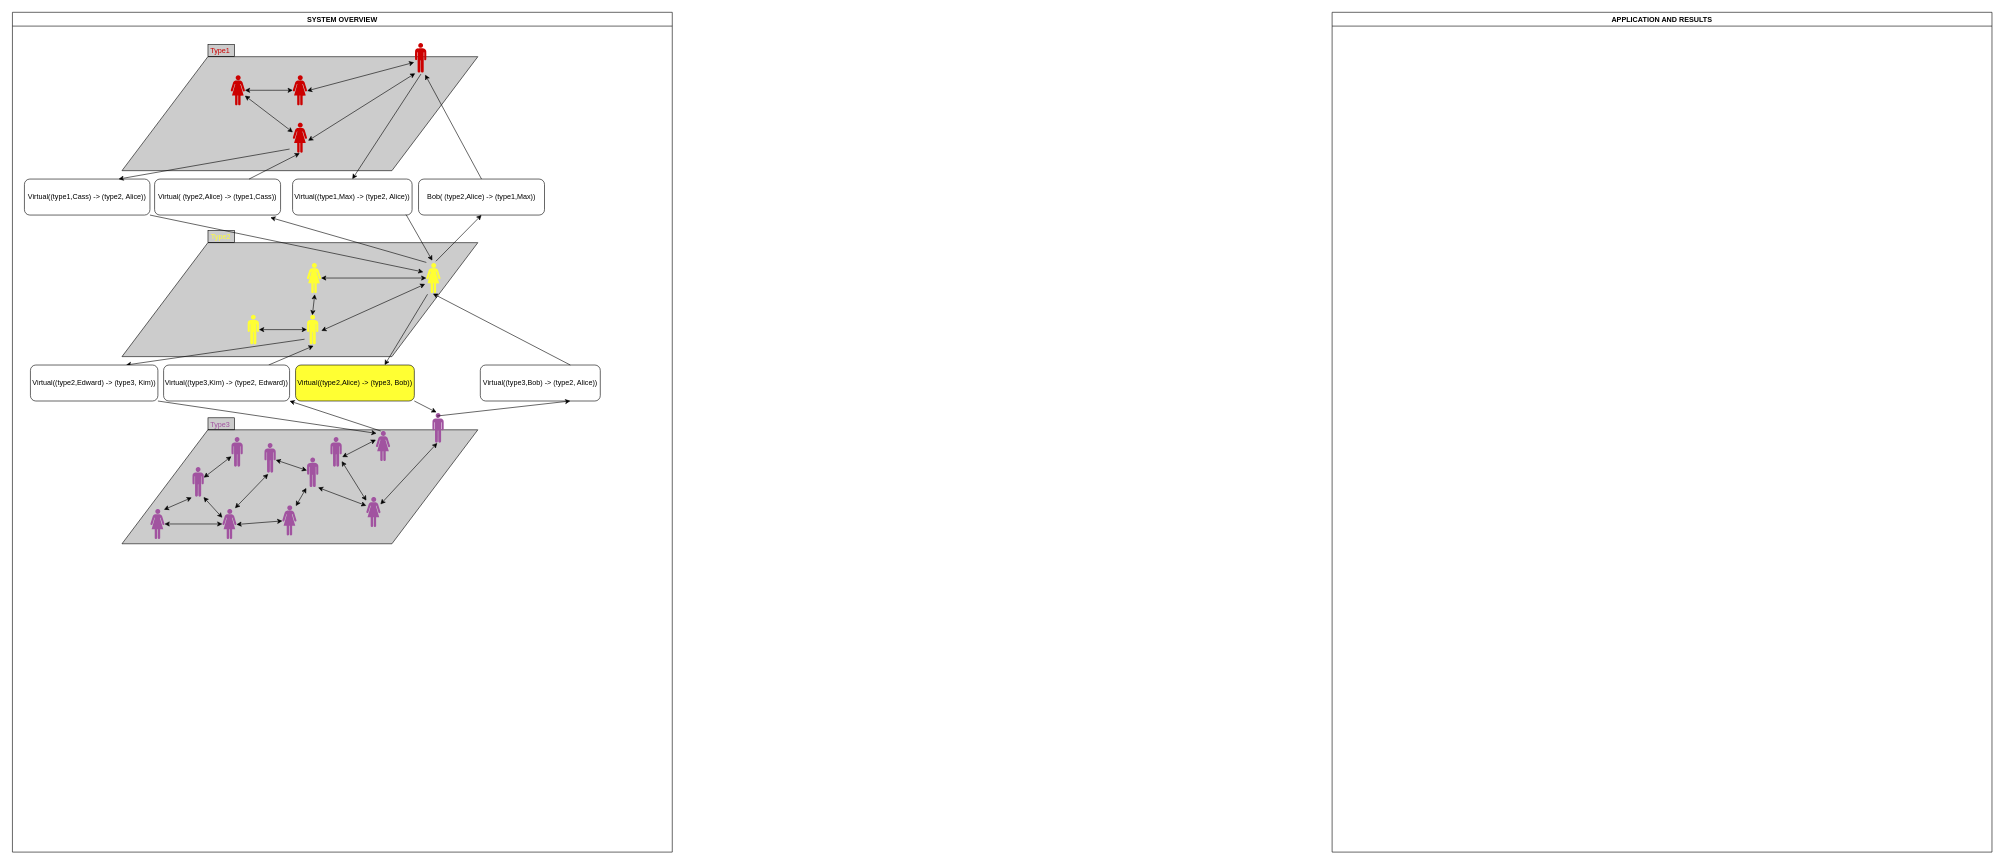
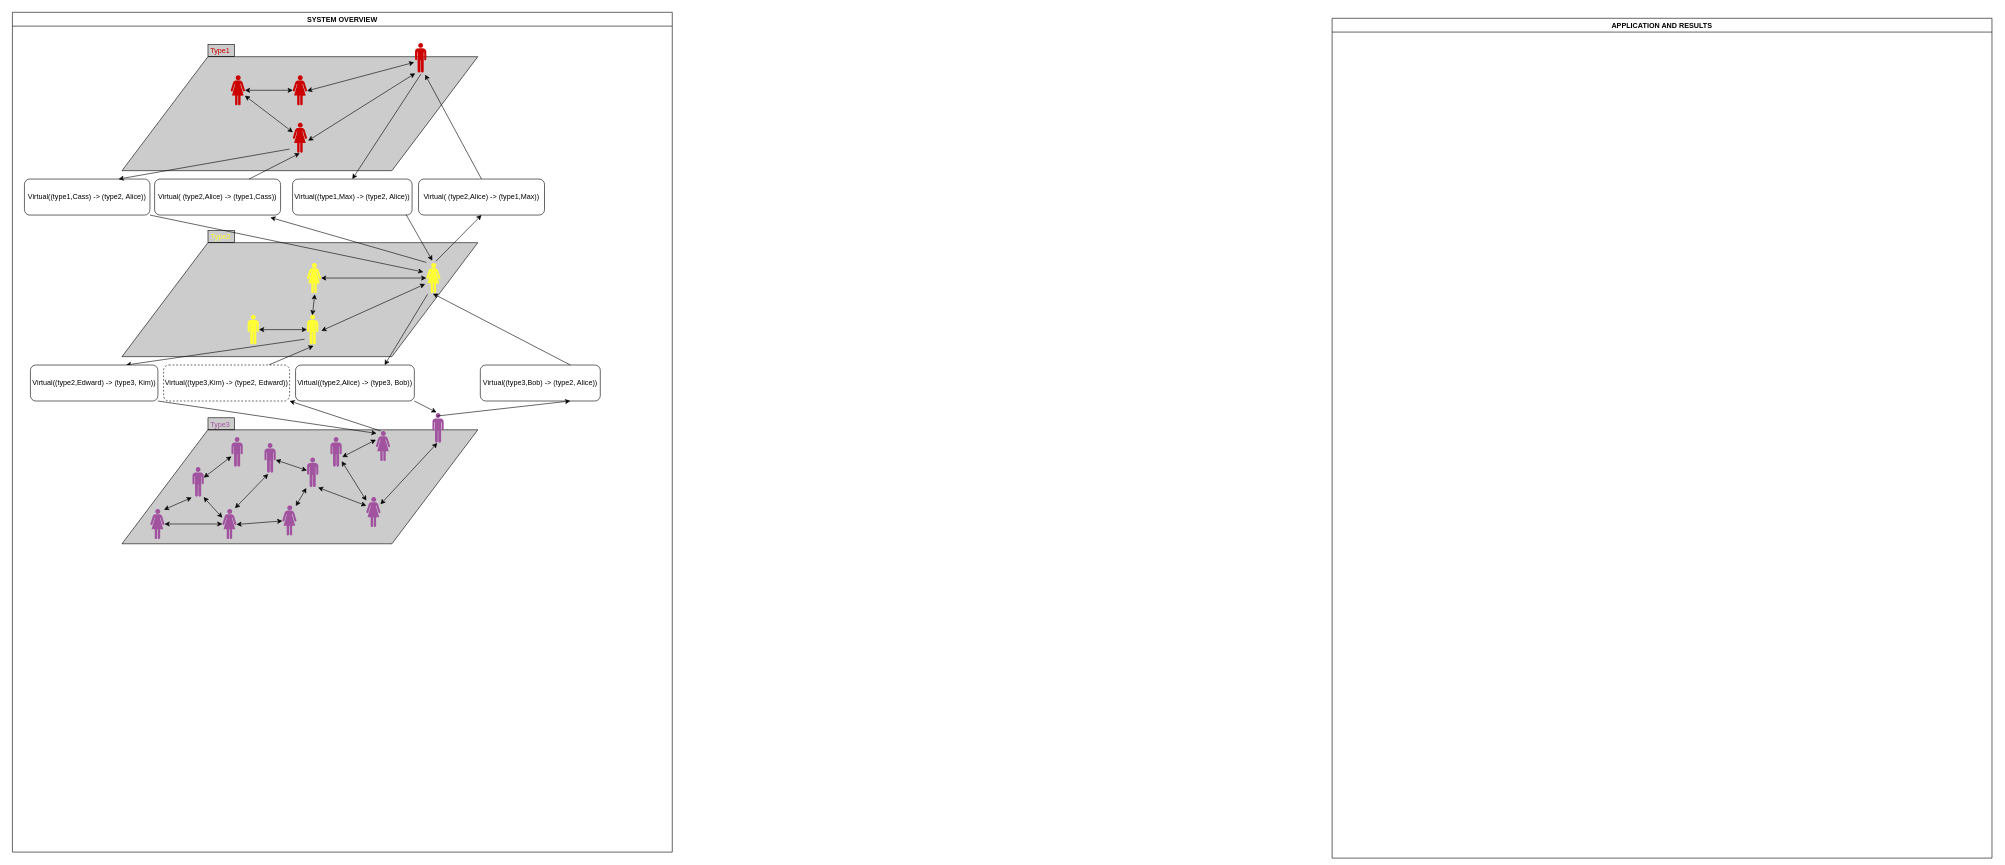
(482, 197) -> (482, 197)
(227, 383) -> (227, 383)
(355, 383) -> (355, 383)
(1662, 432) -> (1662, 438)
